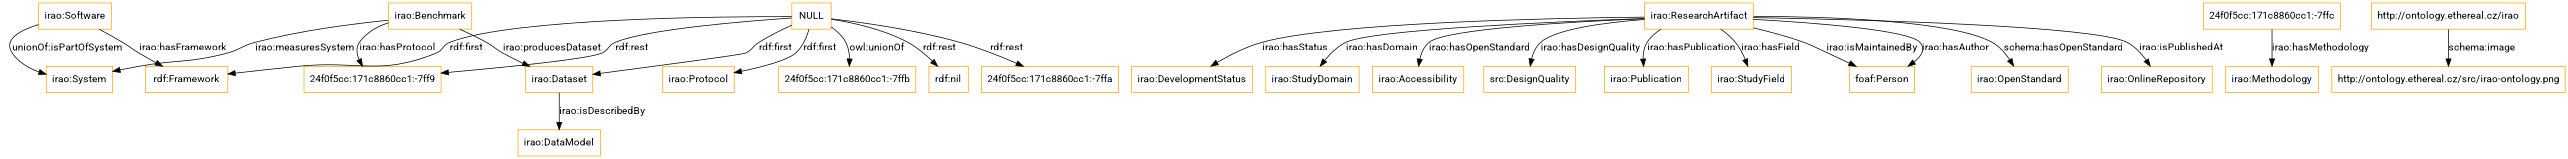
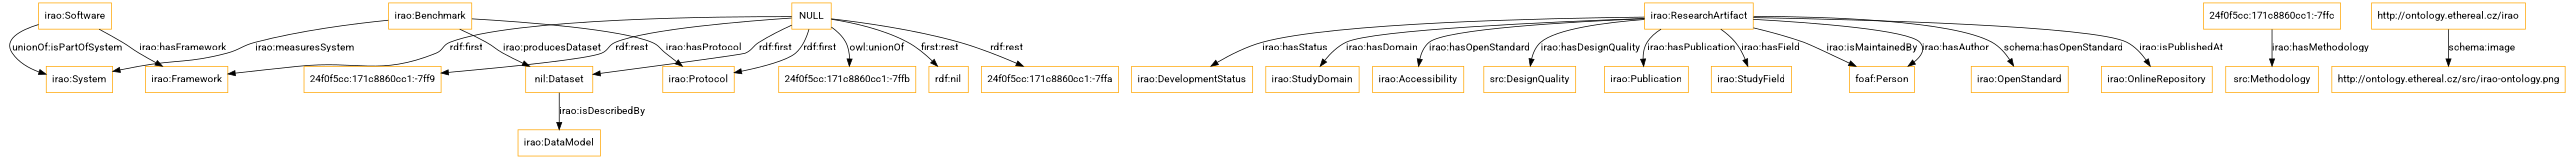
(365, 36) -> (578, 28)
(940, 48) -> (940, 48)
(187, 79) -> (187, 79)
(559, 79) -> (559, 79)
(2272, 79) -> (2272, 79)
